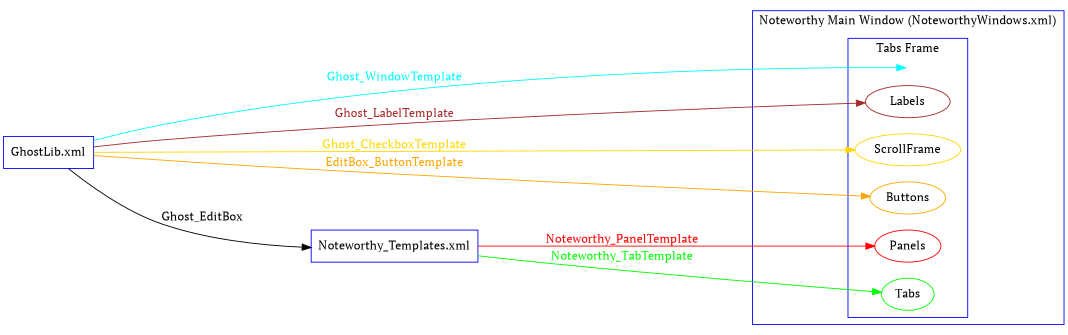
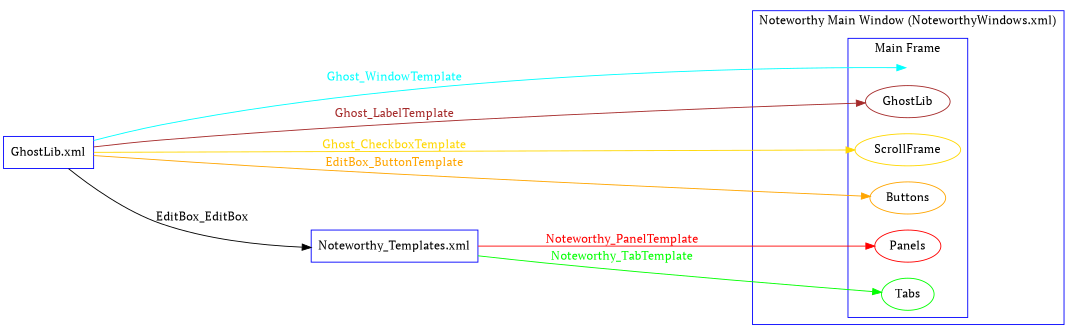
(908, 49) -> (908, 49)
(908, 102) -> (908, 102)
(202, 217) -> (202, 217)
